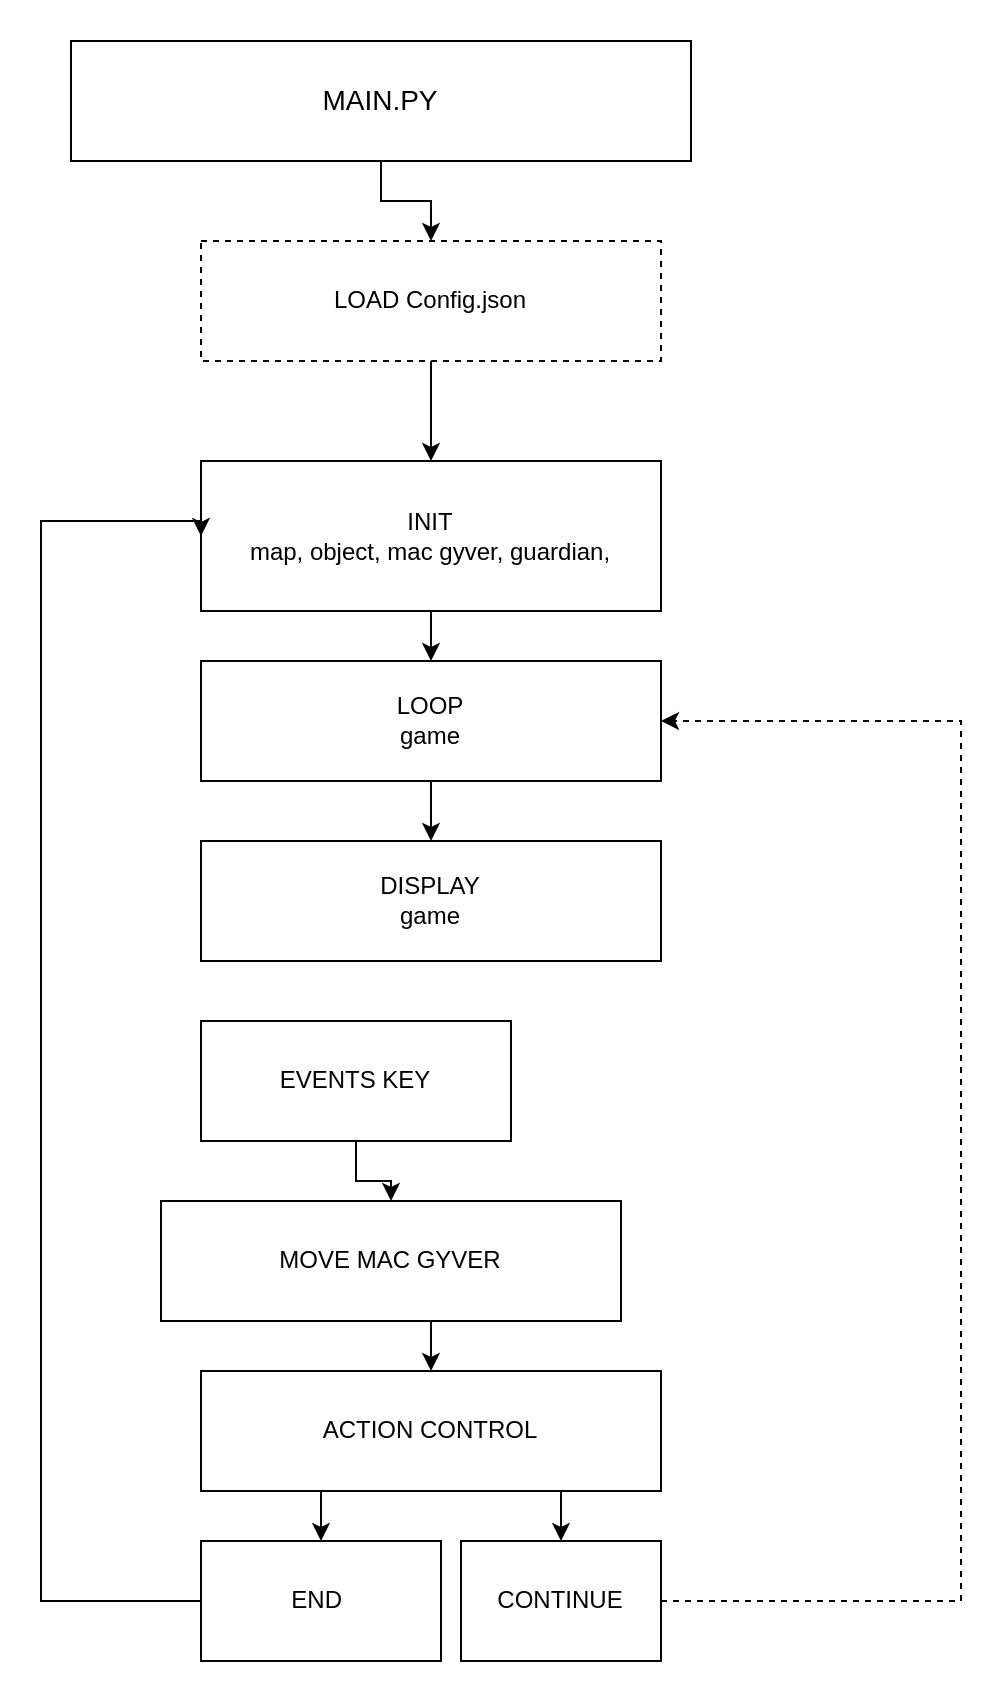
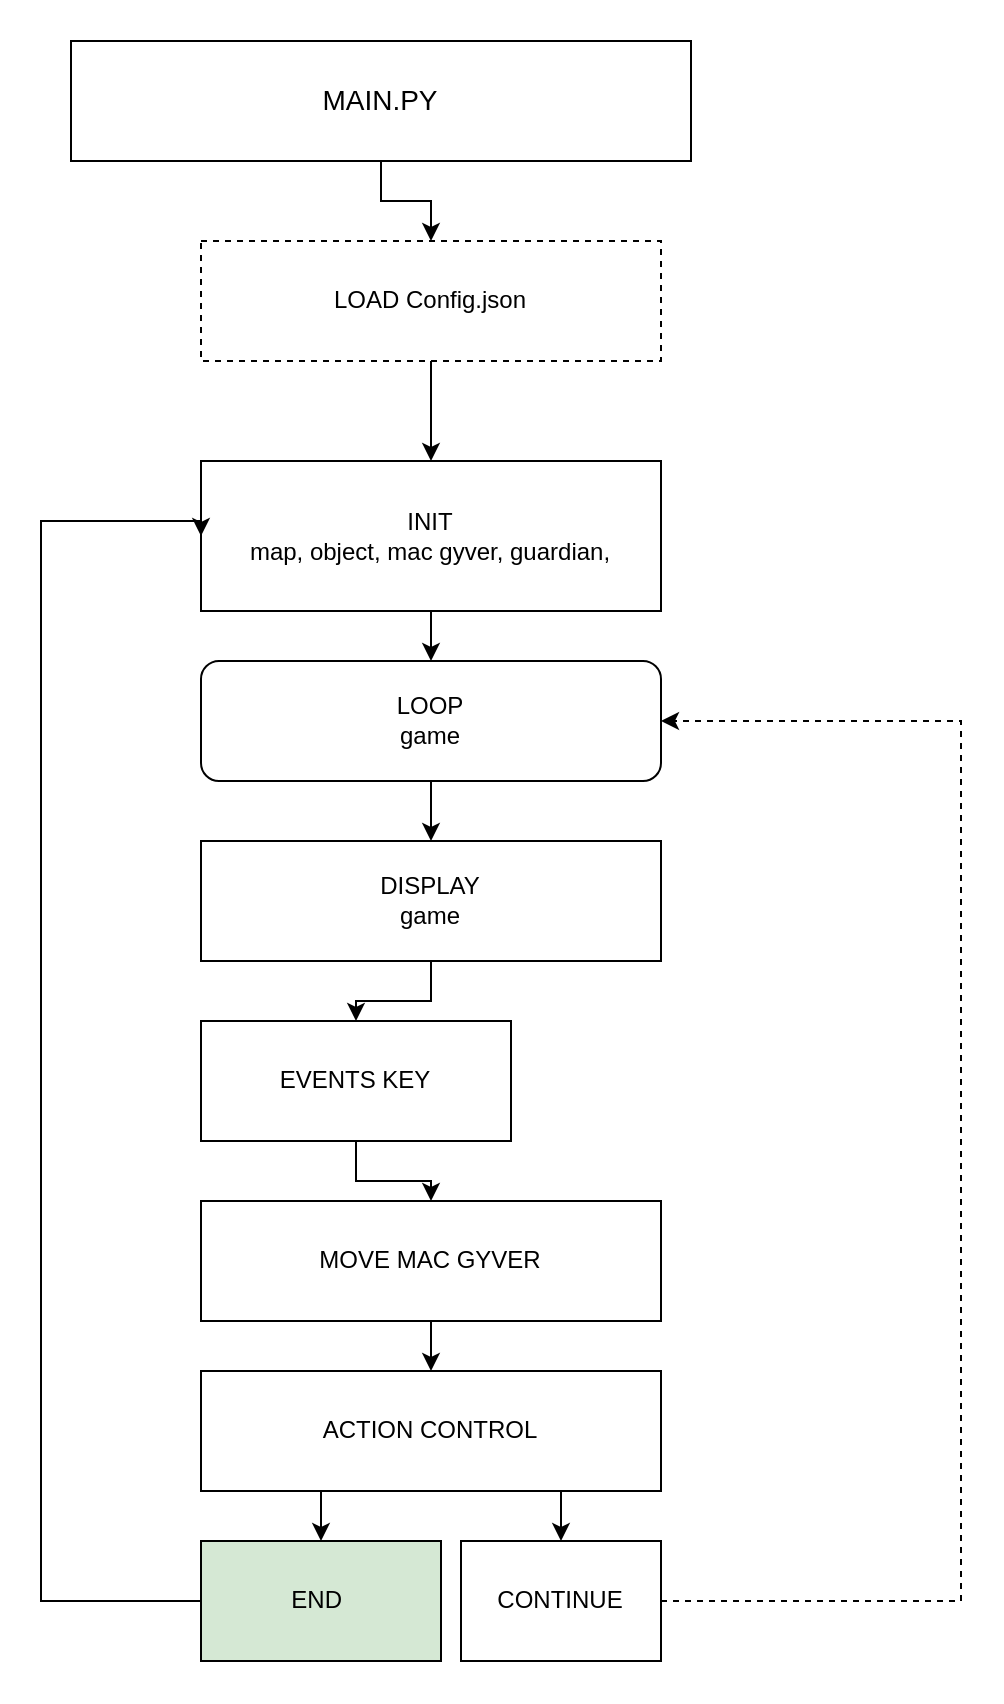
(431, 721) -> (431, 721)
none -> (410, 1001)
(391, 1261) -> (431, 1261)
(321, 1601) -> (321, 1601)
